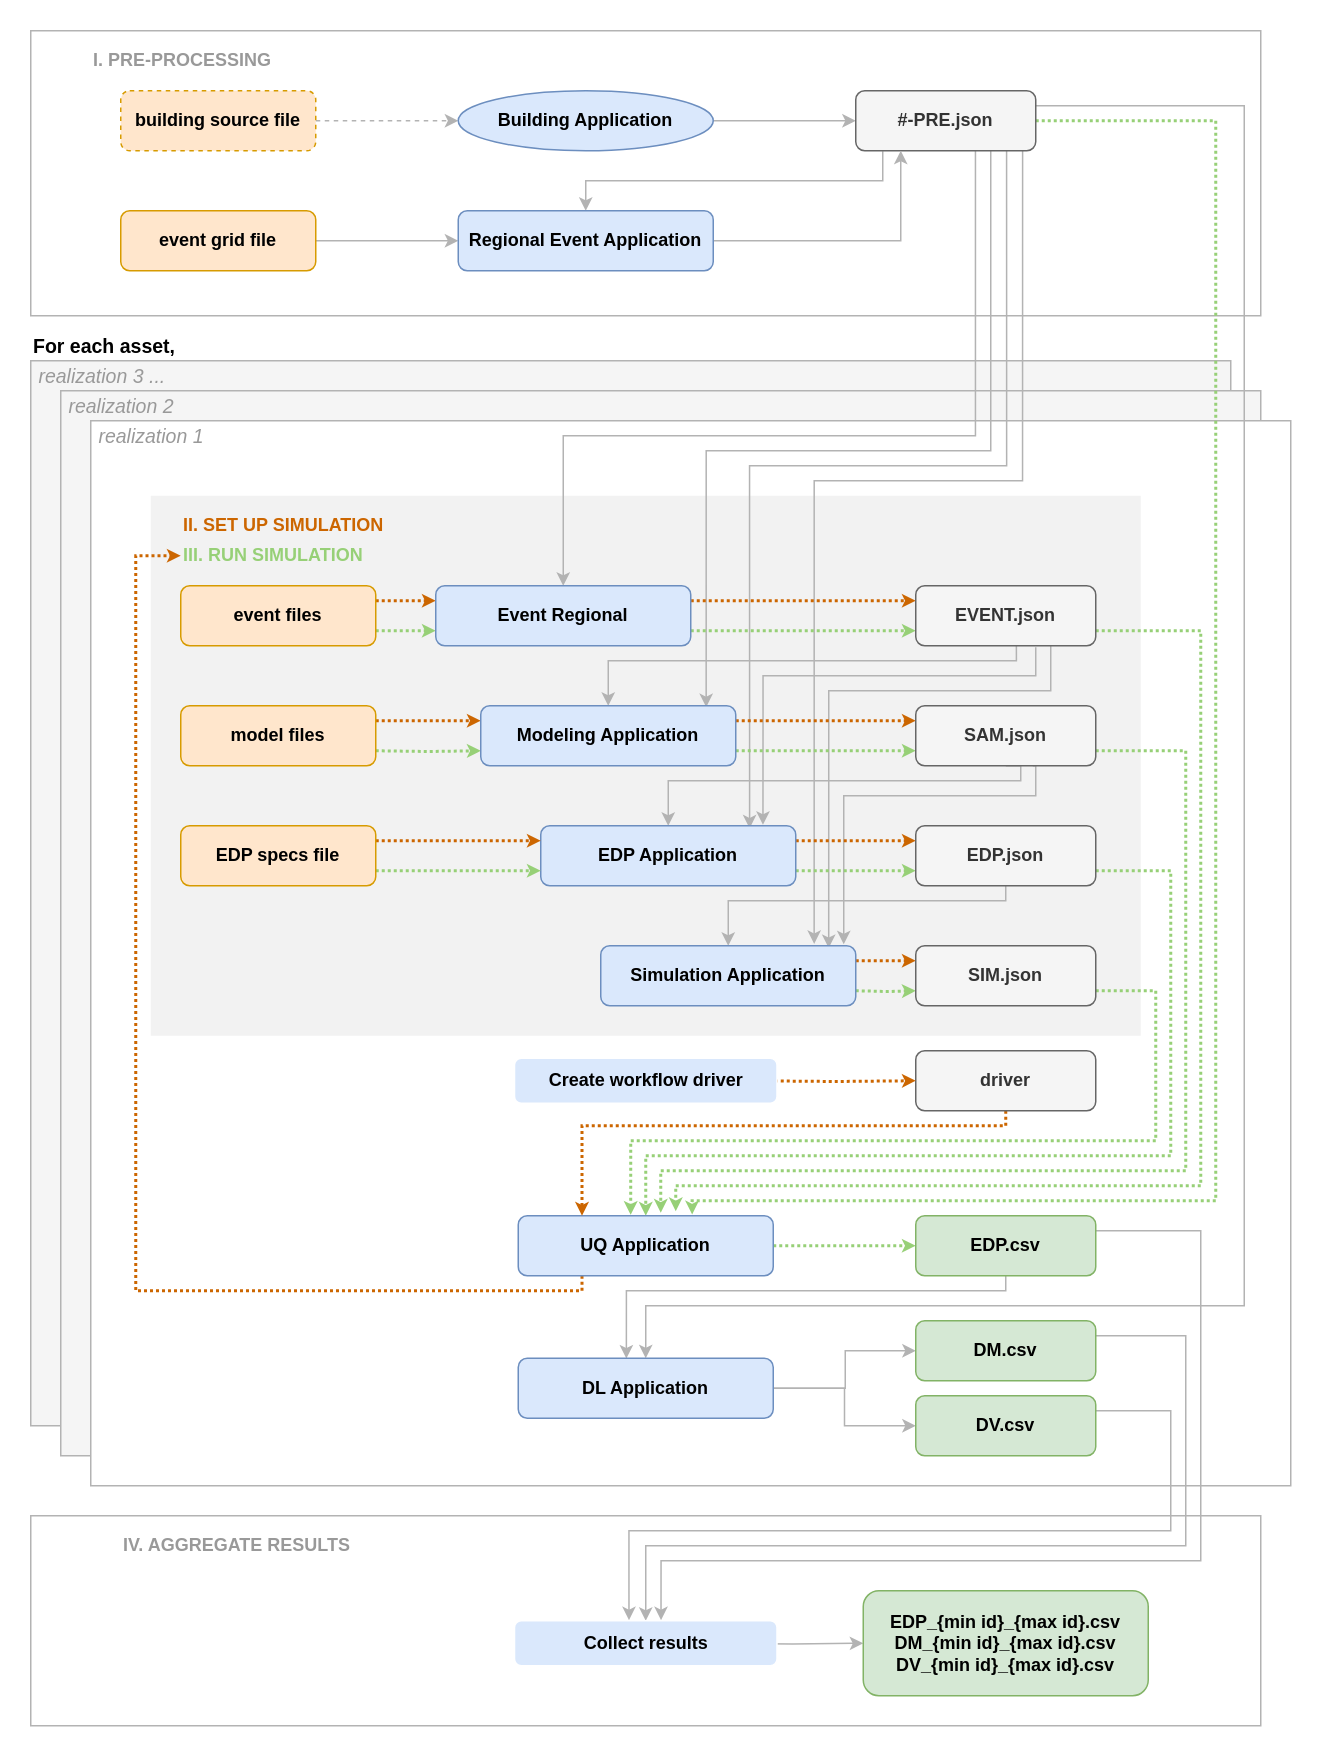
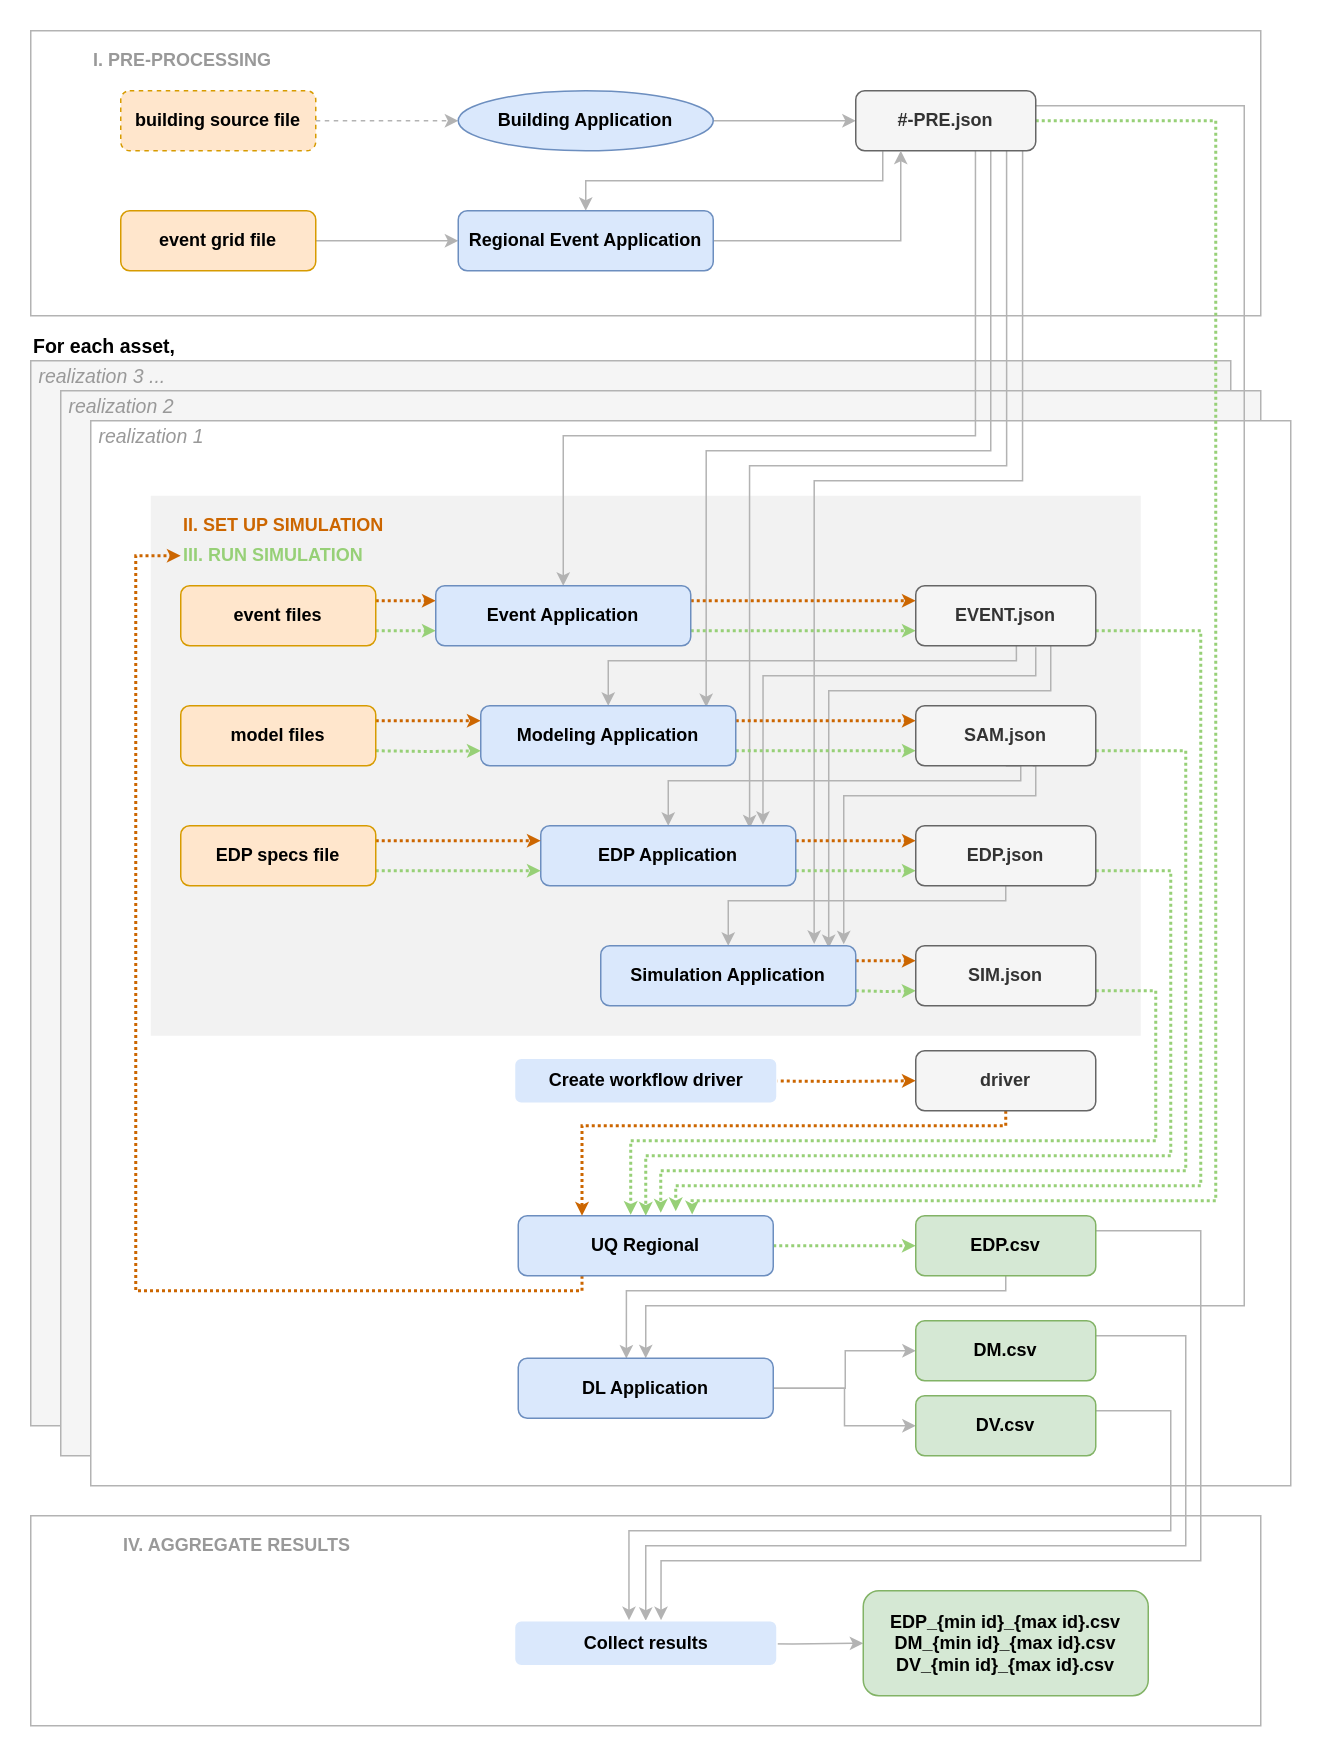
(563, 616) -> (563, 616)
(646, 1246) -> (646, 1246)
